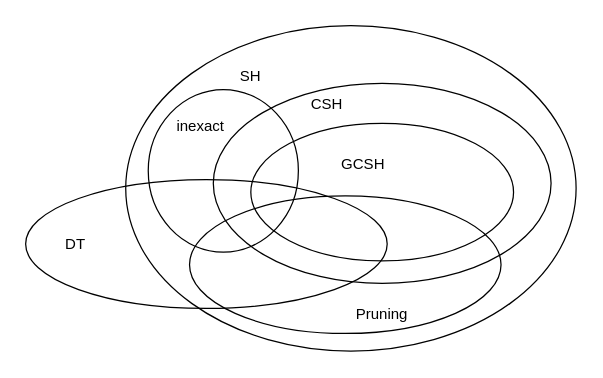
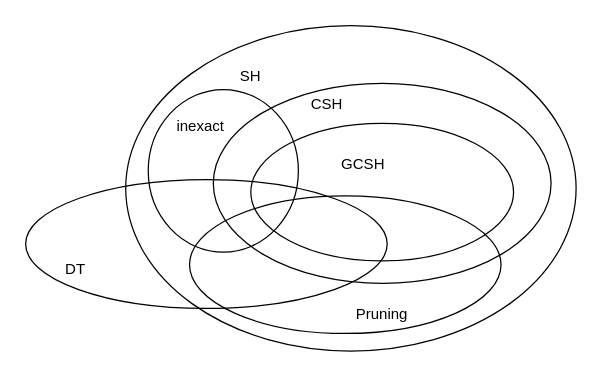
(76, 244) -> (76, 269)
